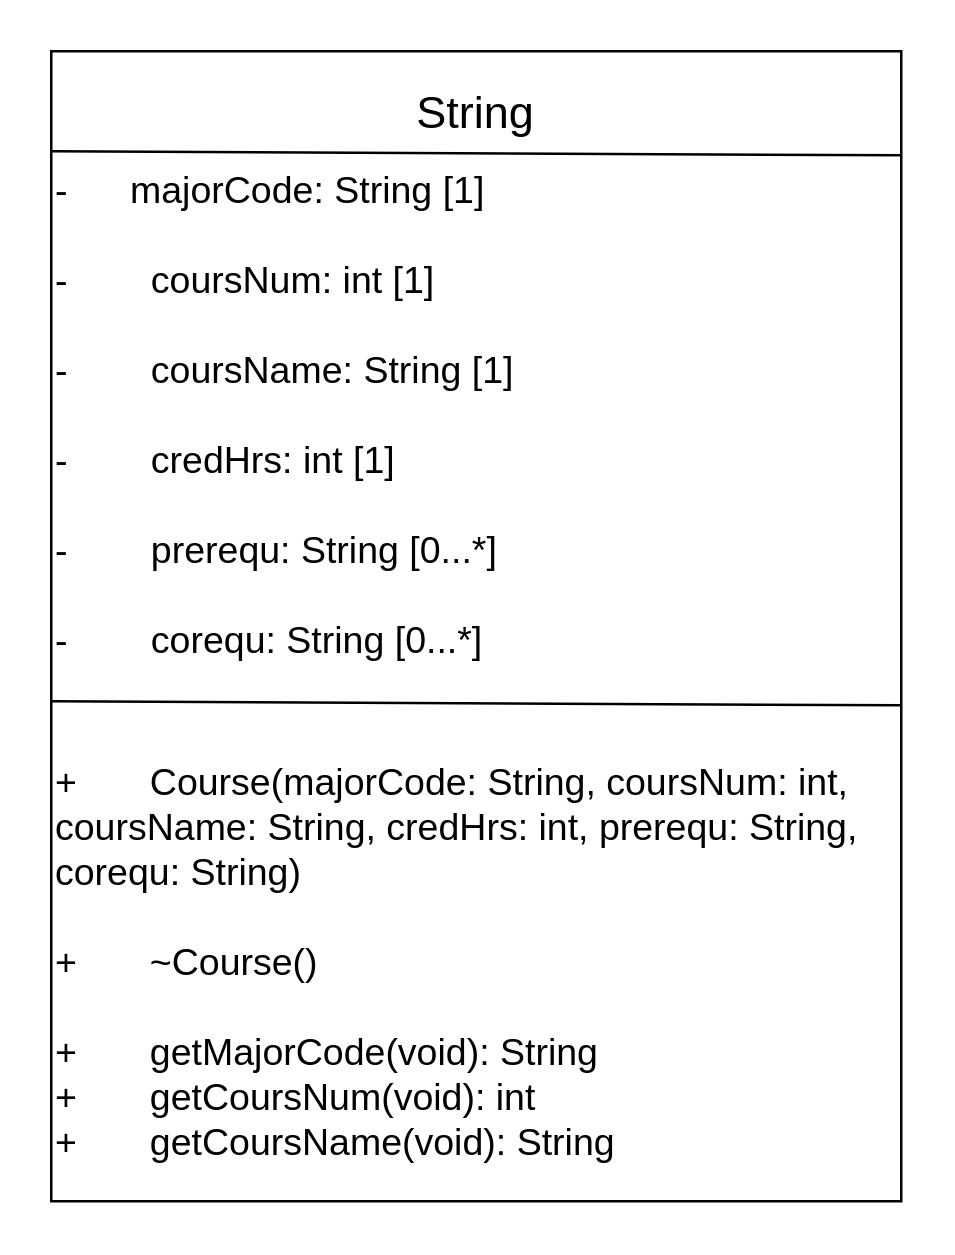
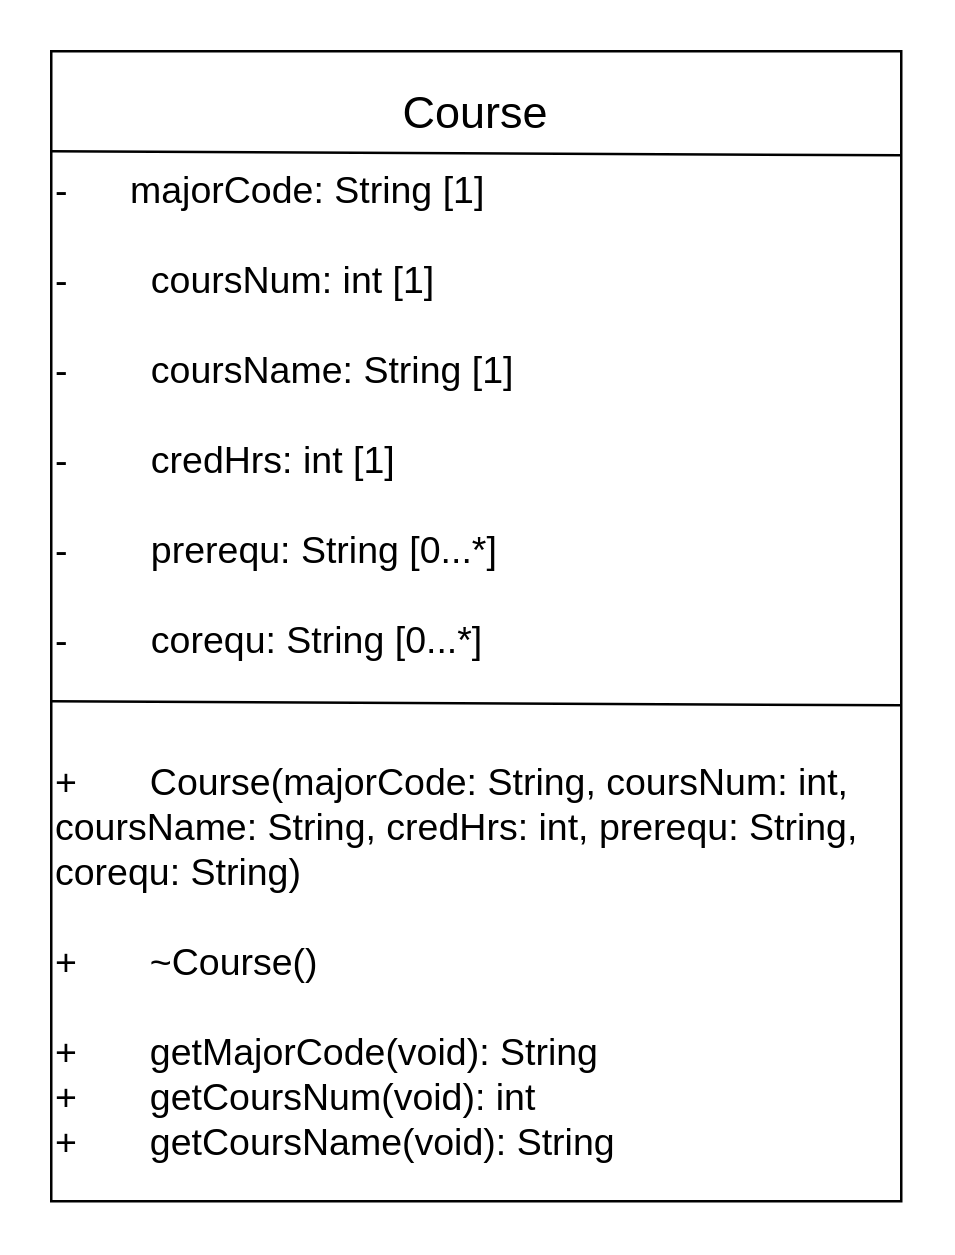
(476, 114) -> (476, 114)
